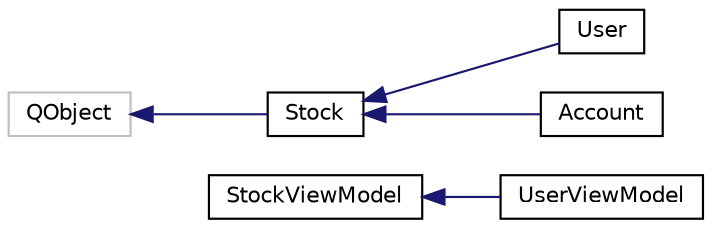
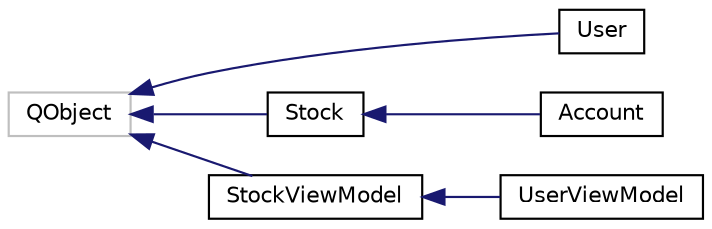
(472, 69) -> (354, 50)
none -> (202, 159)
